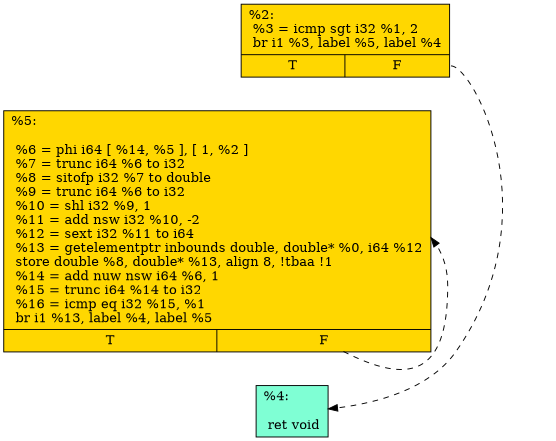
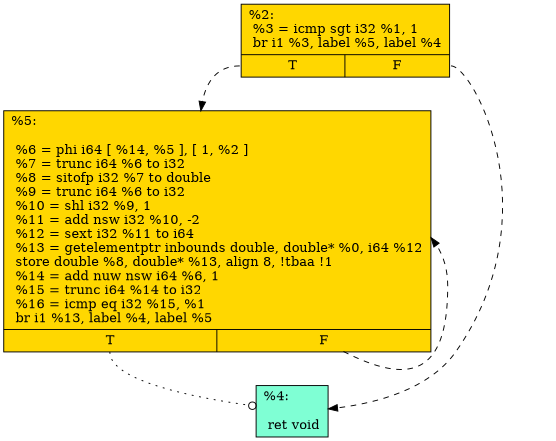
(334, 29) -> (334, 29)
none -> (214, 76)
none -> (173, 390)
